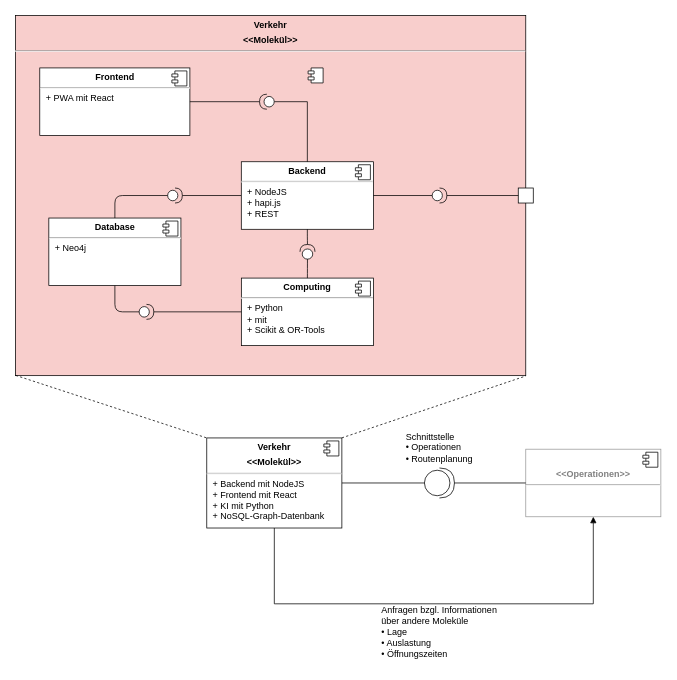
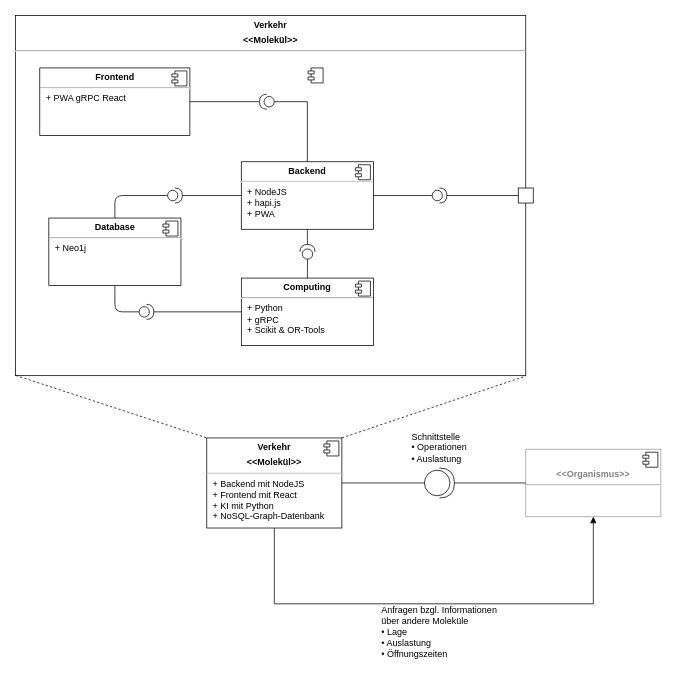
(41, 15) -> (41, 15)
(73, 68) -> (77, 68)
(260, 162) -> (260, 162)
(69, 218) -> (69, 218)
(283, 278) -> (283, 278)
(562, 449) -> (559, 449)
(439, 453) -> (439, 453)
